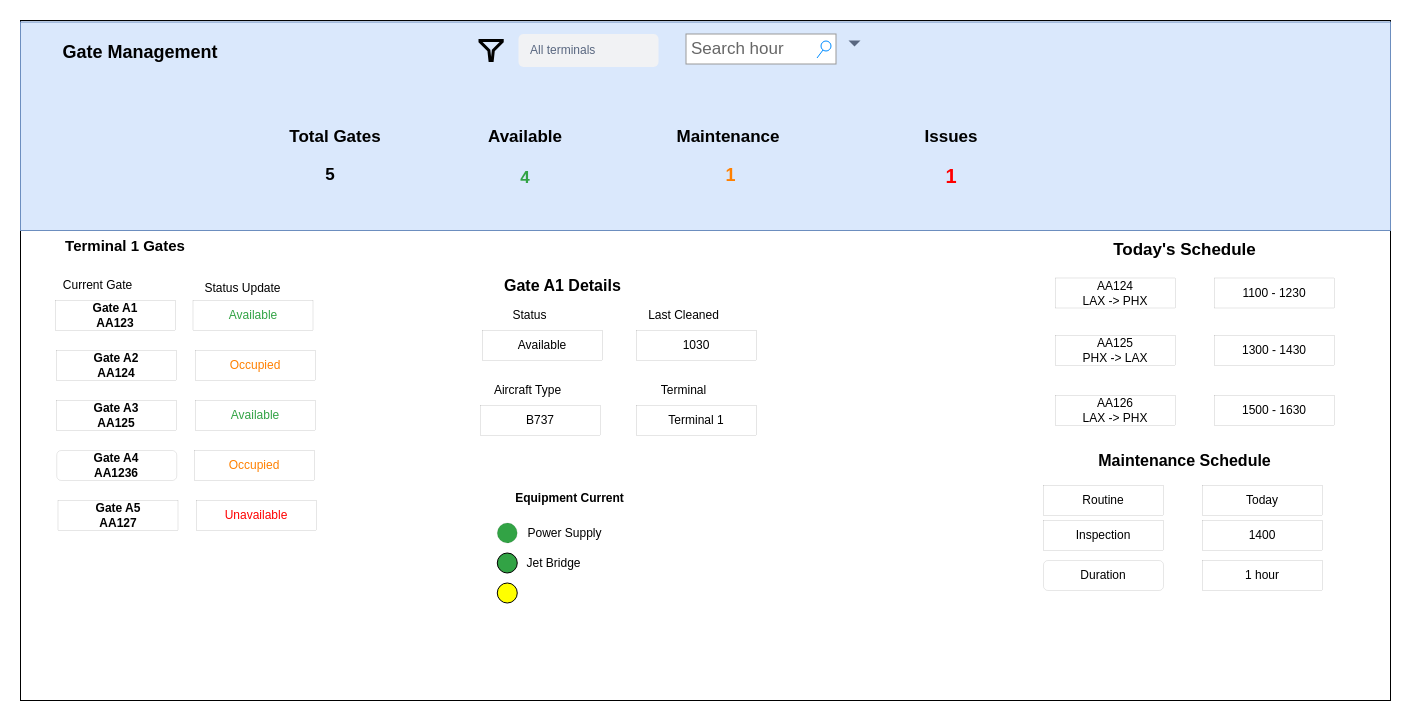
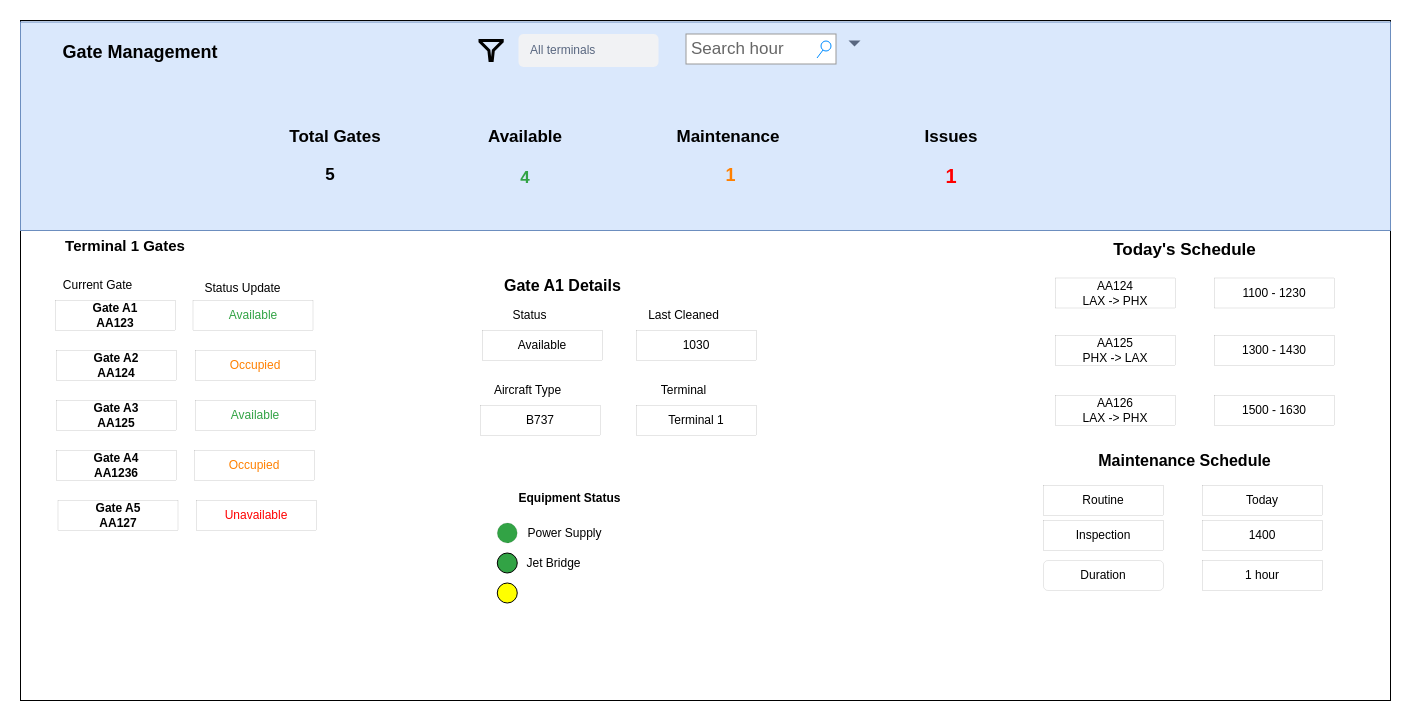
(117, 466) -> (117, 466)
(570, 499) -> (570, 499)
